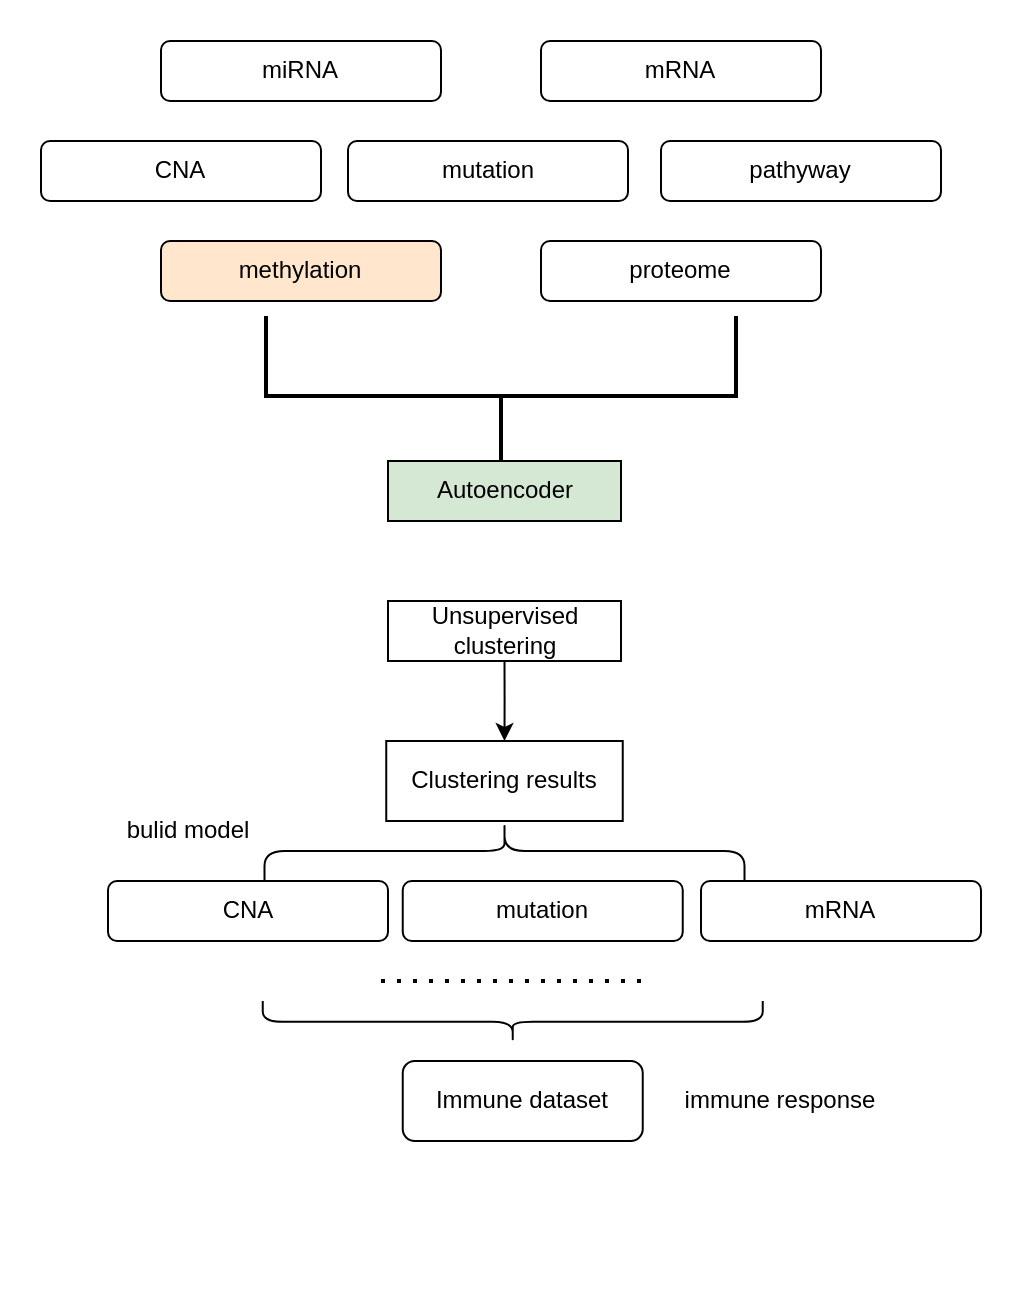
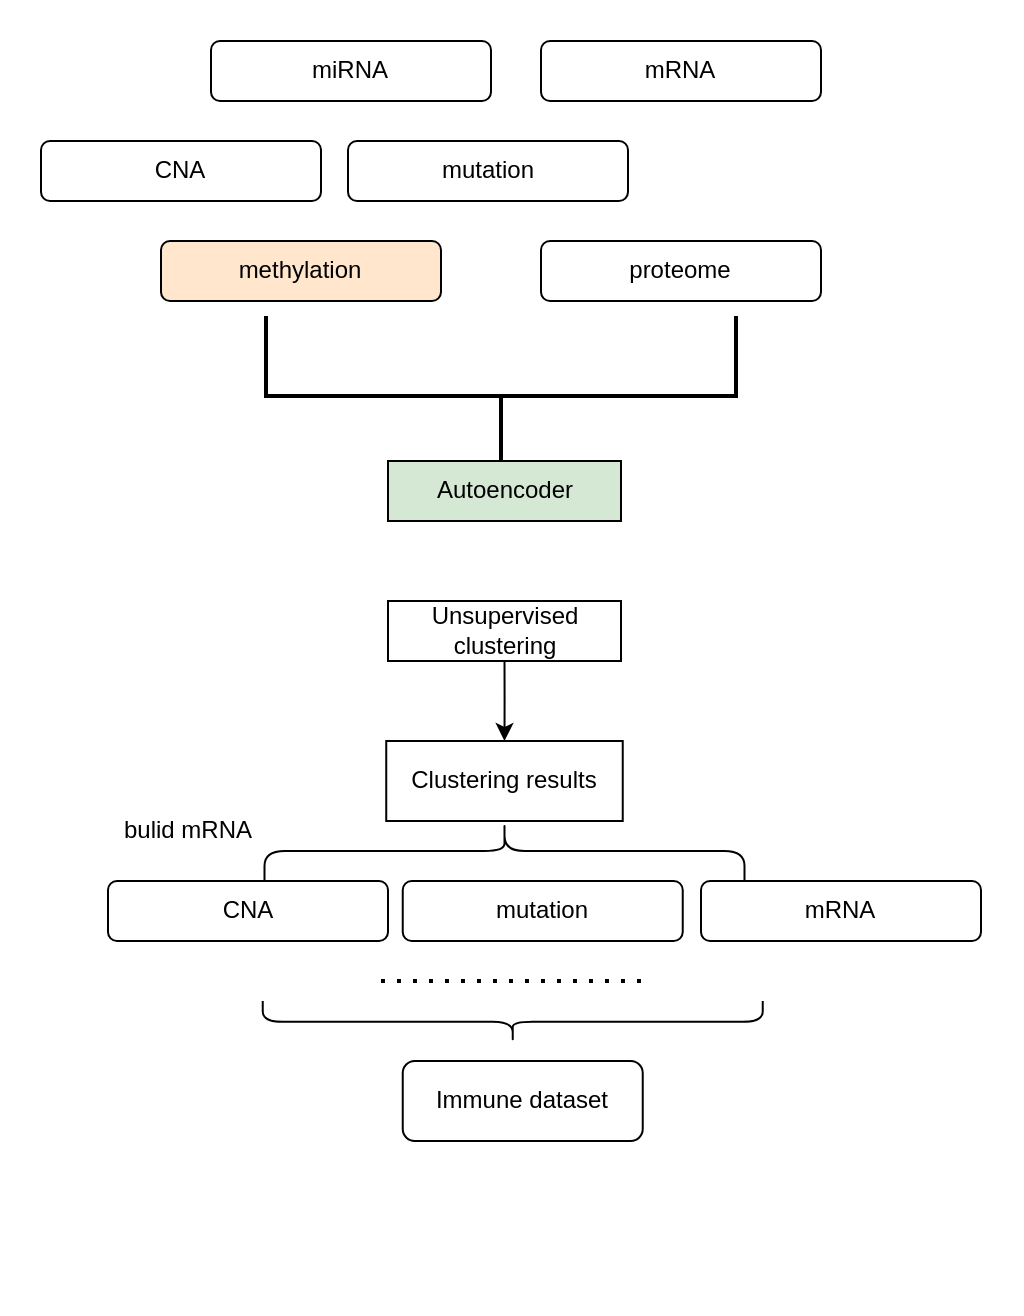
(301, 71) -> (351, 71)
(801, 171) -> none
(189, 831) -> (189, 831)
(781, 1101) -> none
